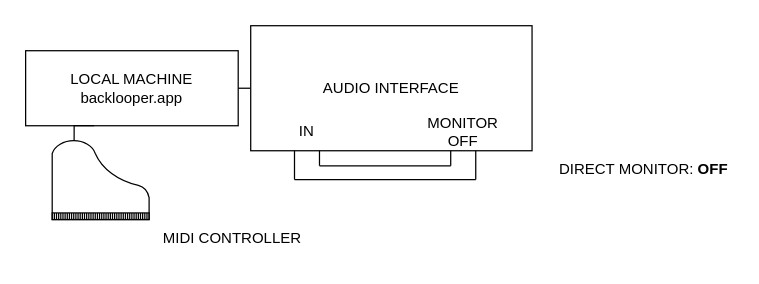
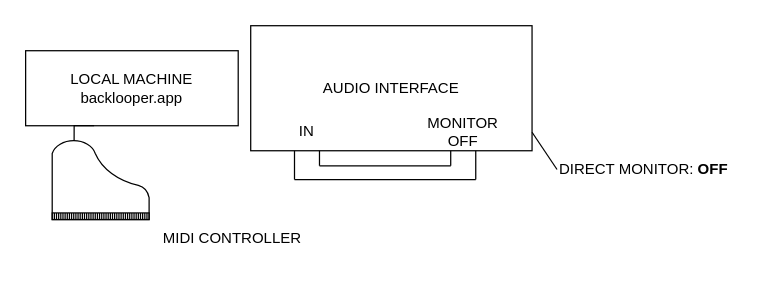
(244, 88) -> none
none -> (544, 151)
